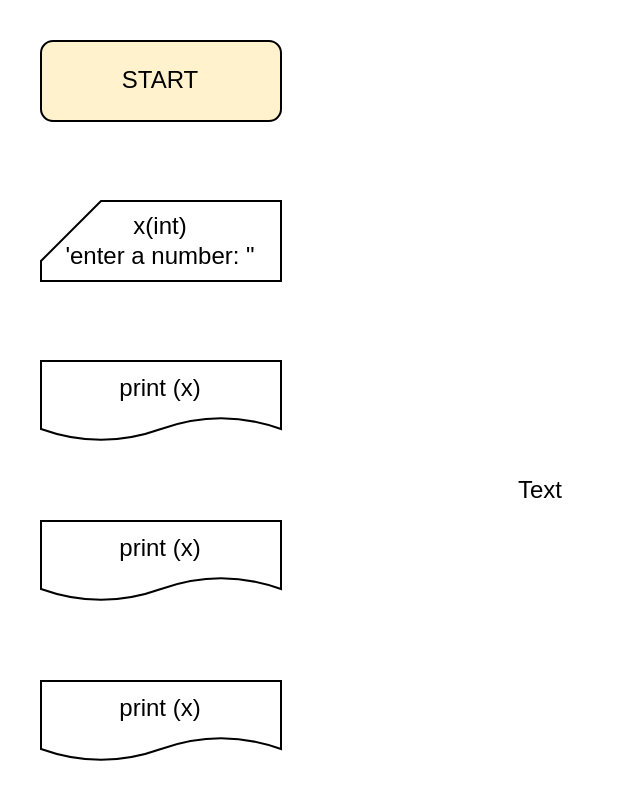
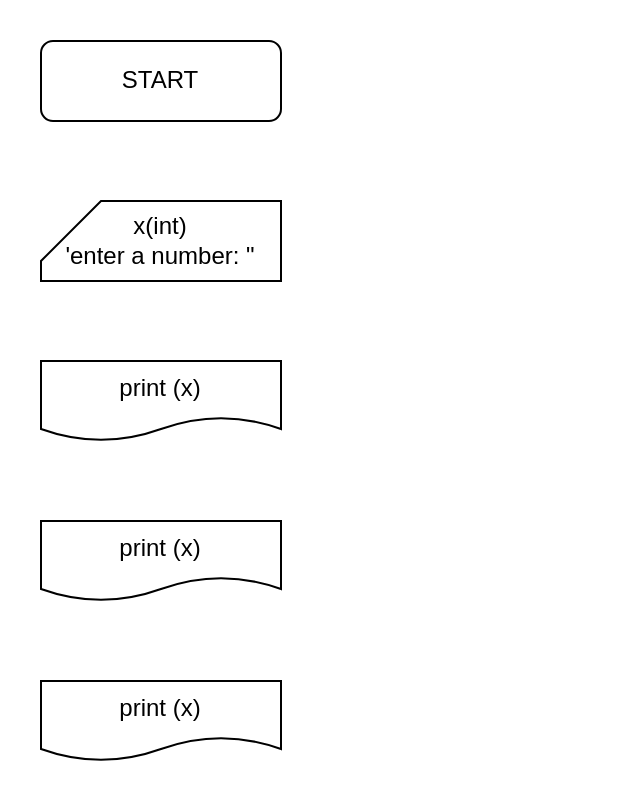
(161, 81) -> (161, 81)
(541, 491) -> none
